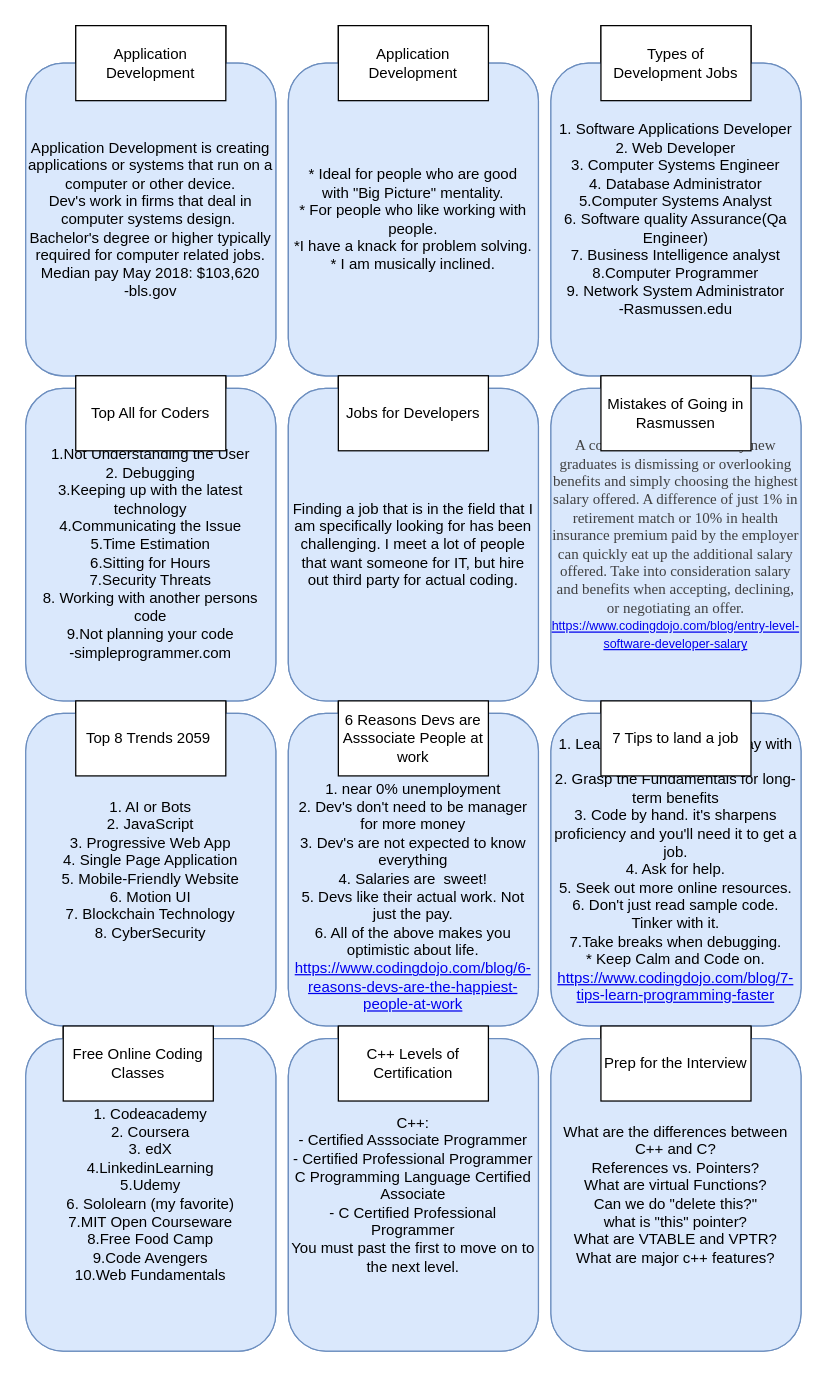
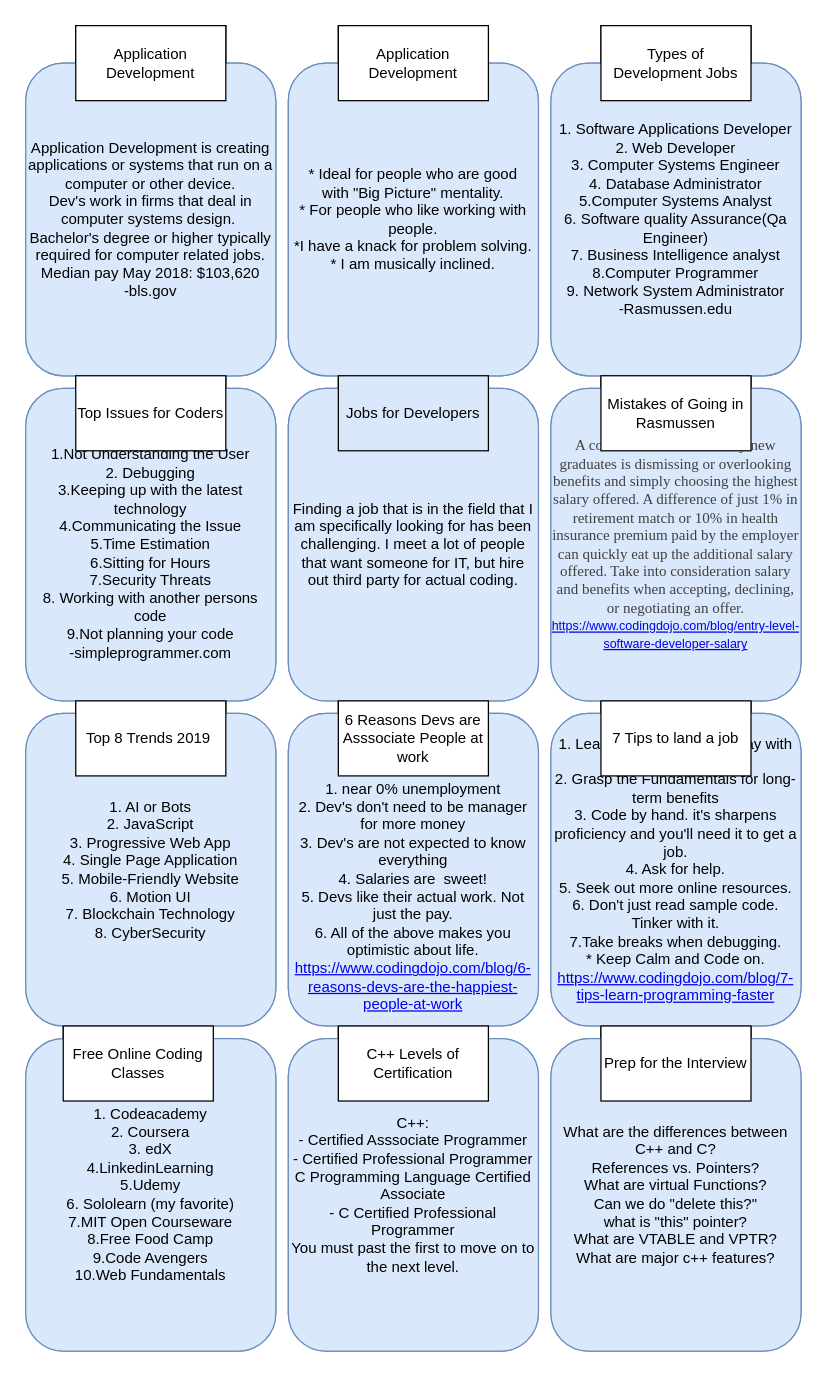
(151, 413) -> (151, 413)
(413, 413) -> (413, 413)
(151, 738) -> (151, 738)
